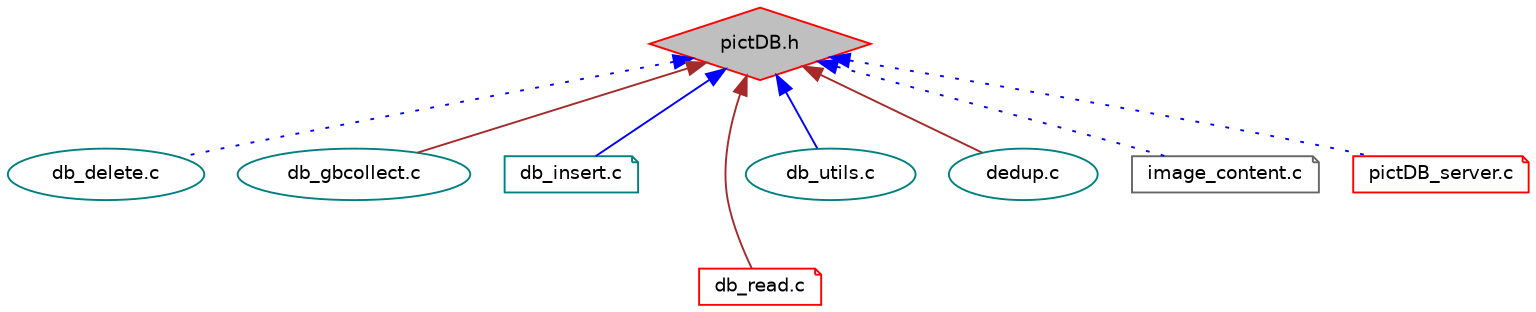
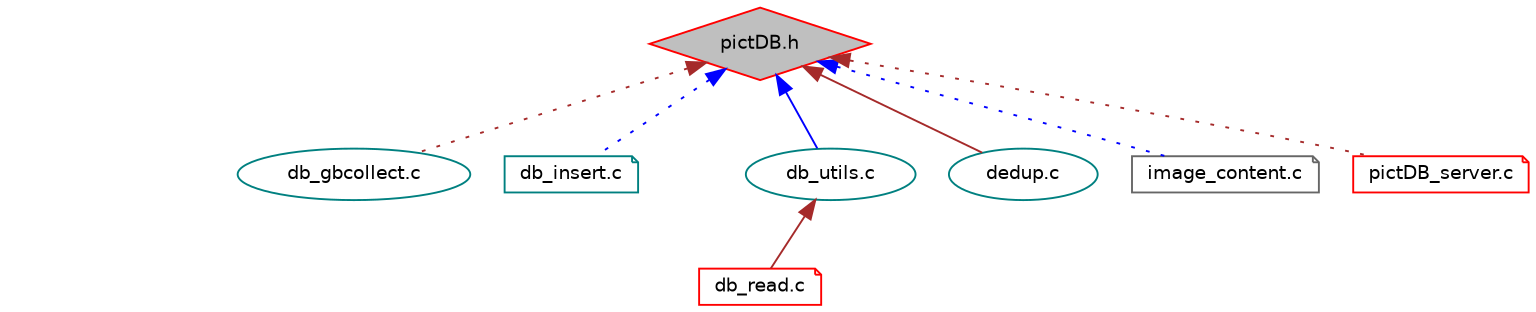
(1111, 106) -> (1111, 106)
(553, 111) -> (553, 111)
(653, 118) -> (653, 118)
(106, 174) -> none
(726, 183) -> (788, 242)
